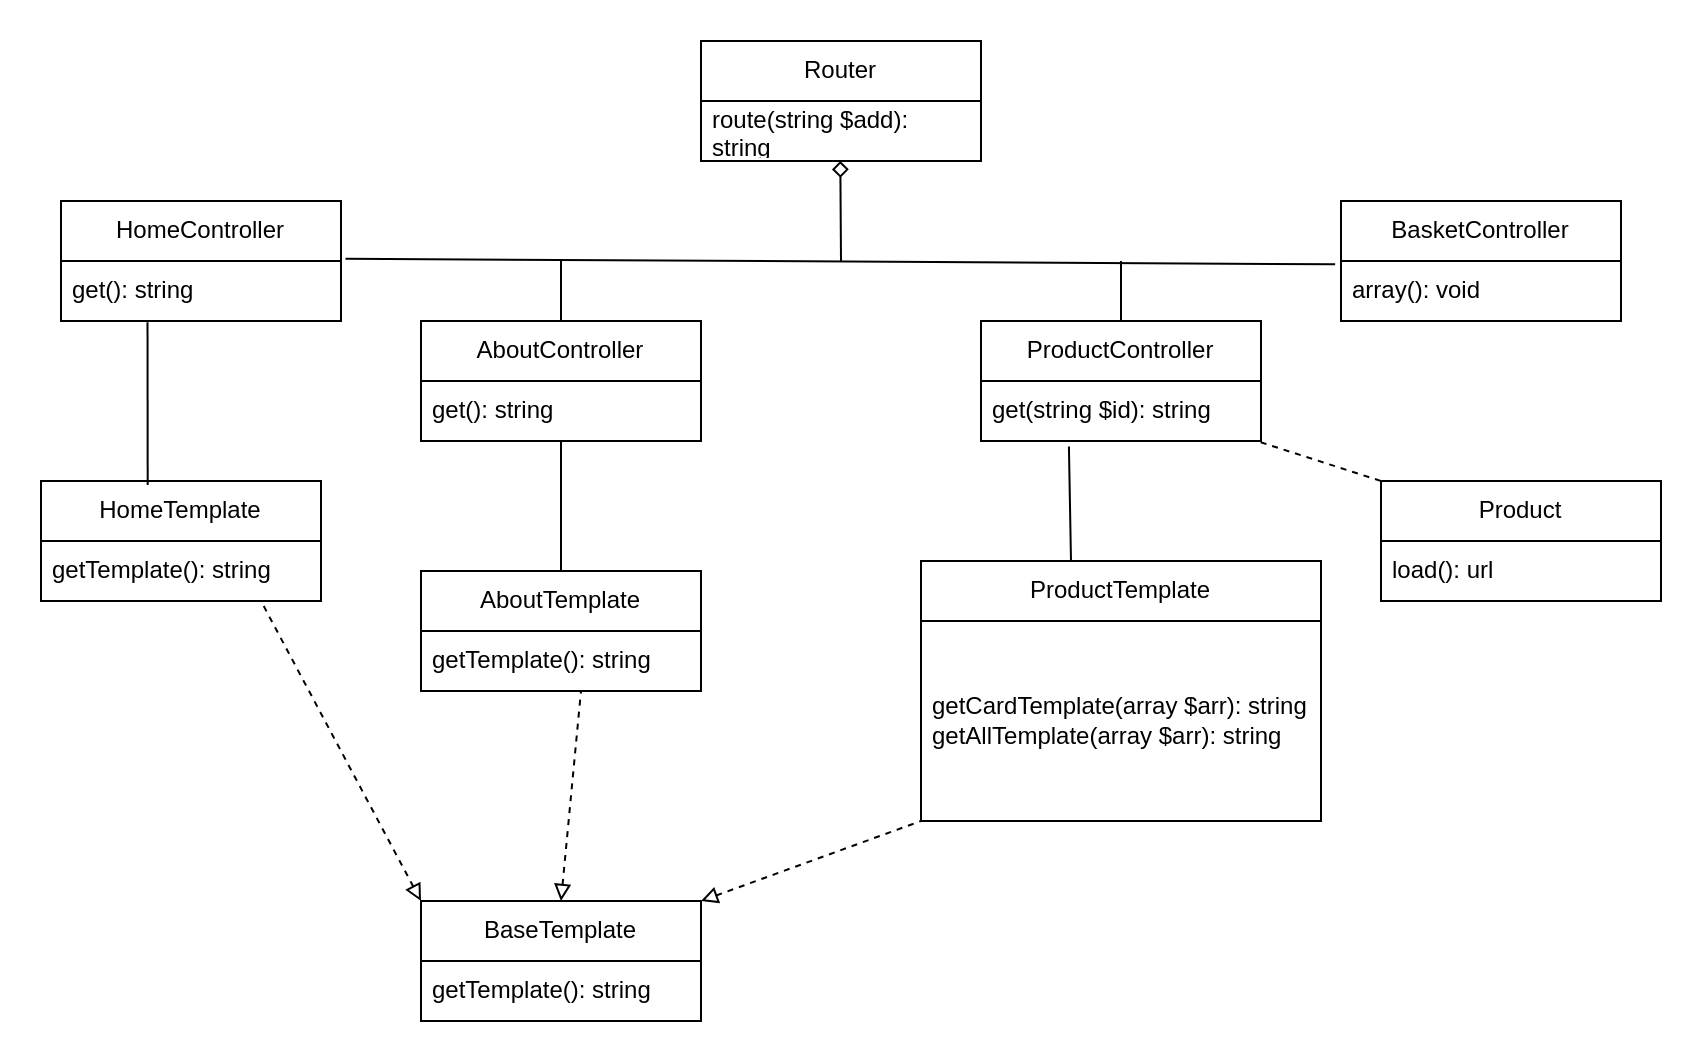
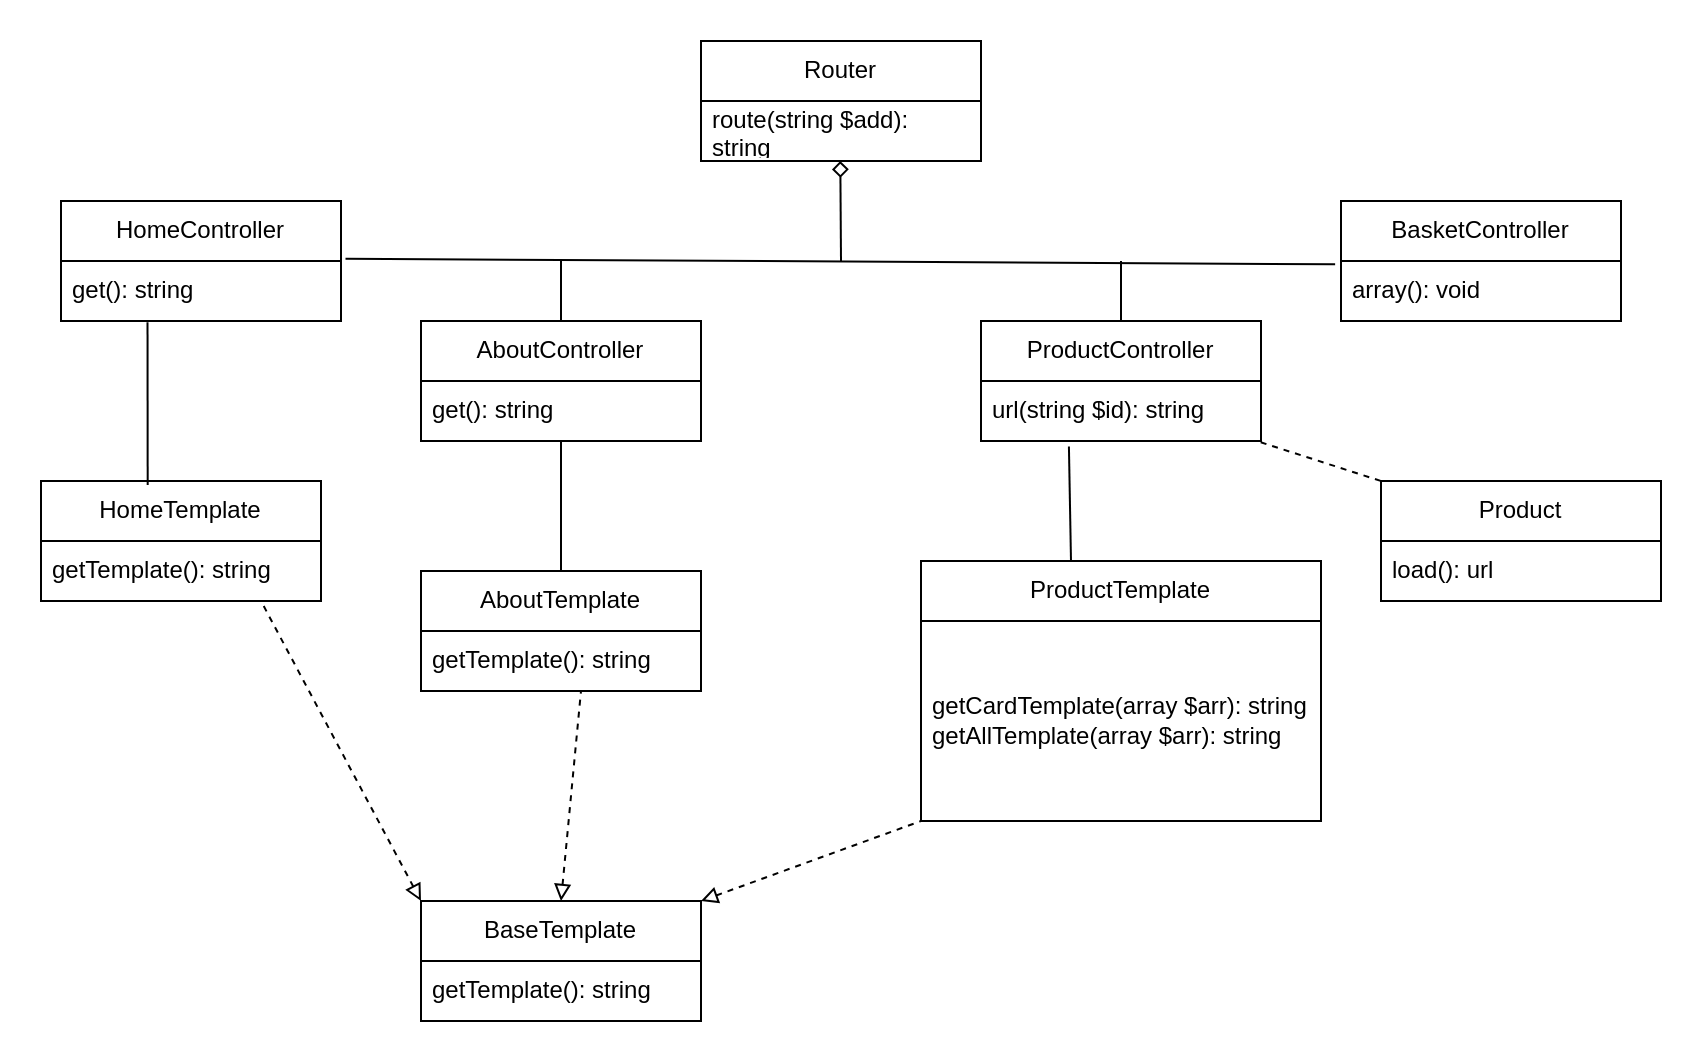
(1123, 411) -> (1123, 411)
